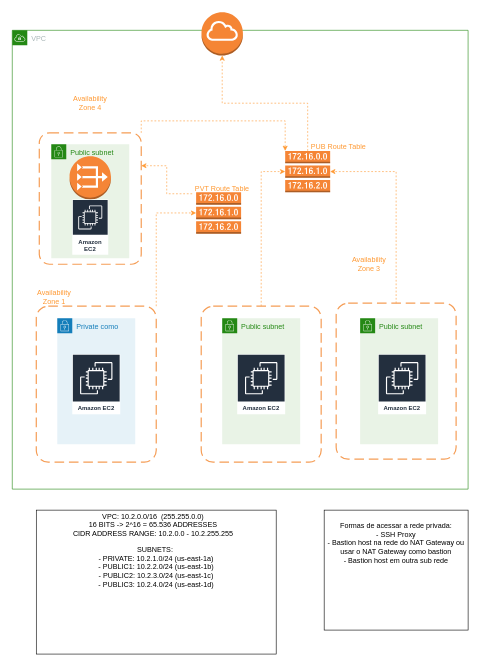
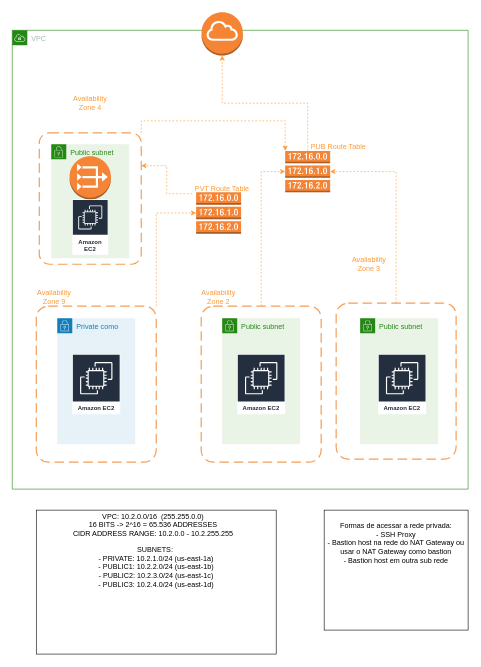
(54, 297) -> (54, 297)
none -> (219, 297)
